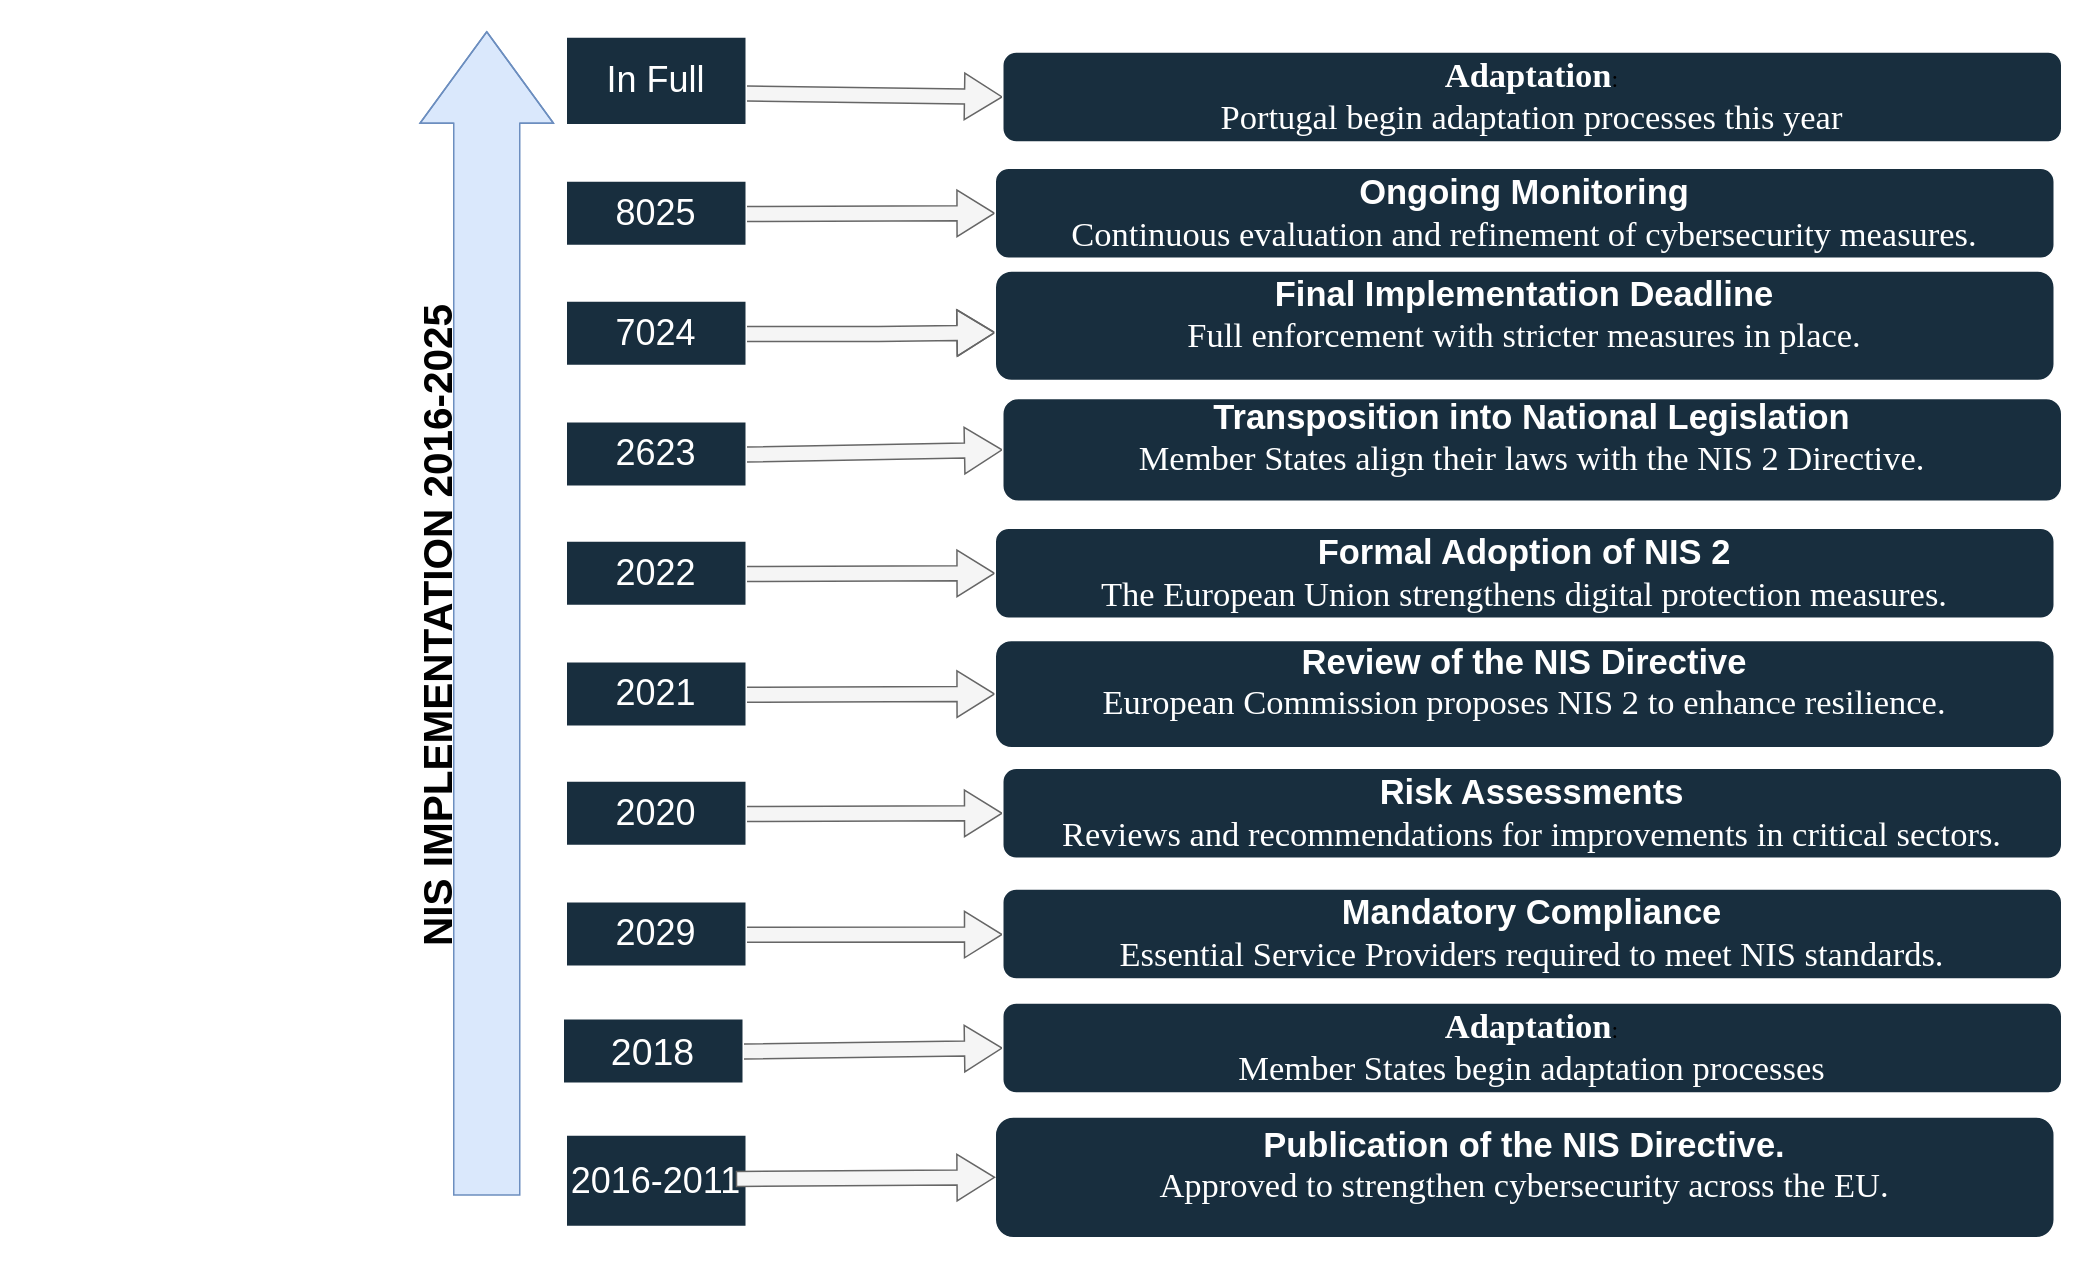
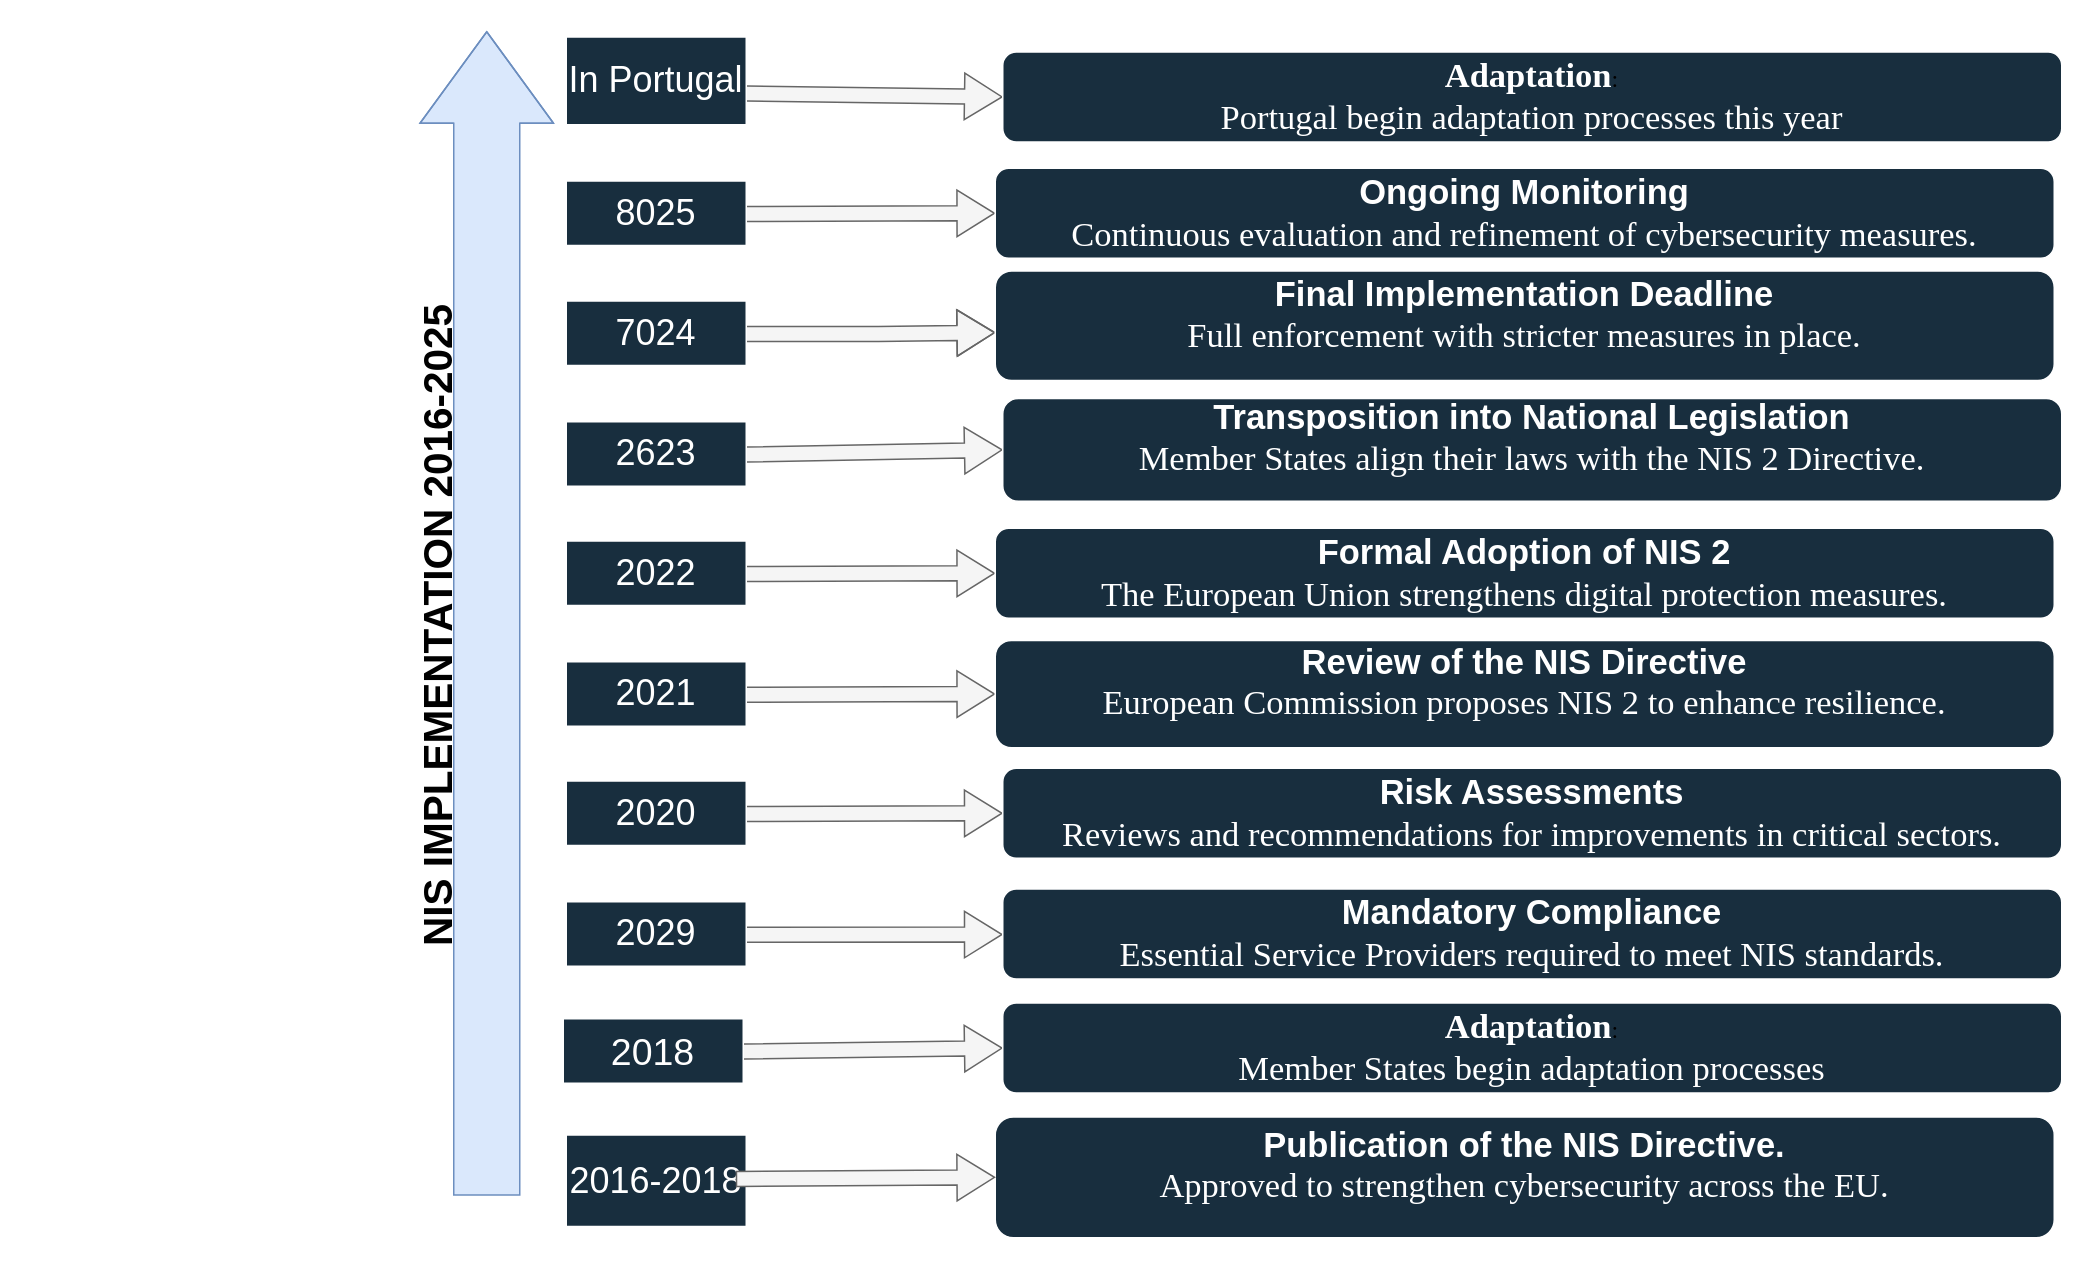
(656, 80) -> (656, 80)
(656, 1181) -> (656, 1181)
